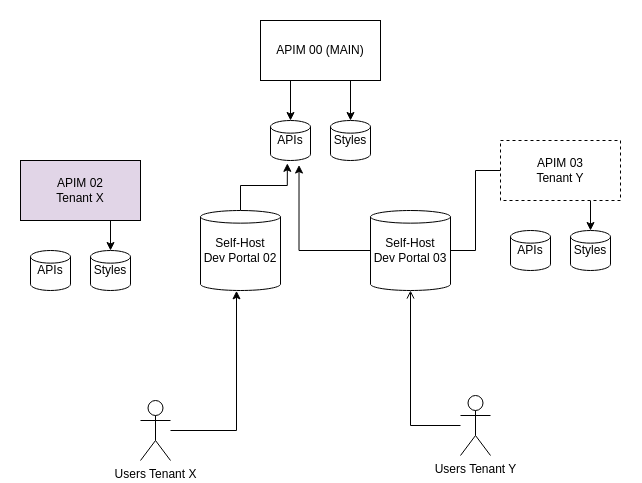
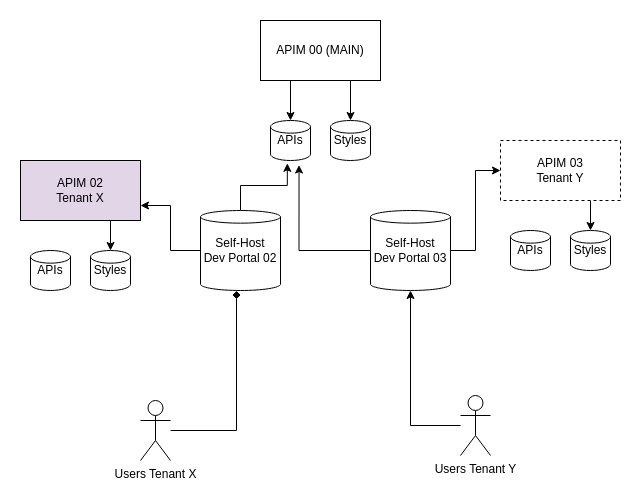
(495, 171) -> (492, 171)
none -> (171, 232)
(411, 296) -> (411, 298)
(237, 299) -> (237, 300)
